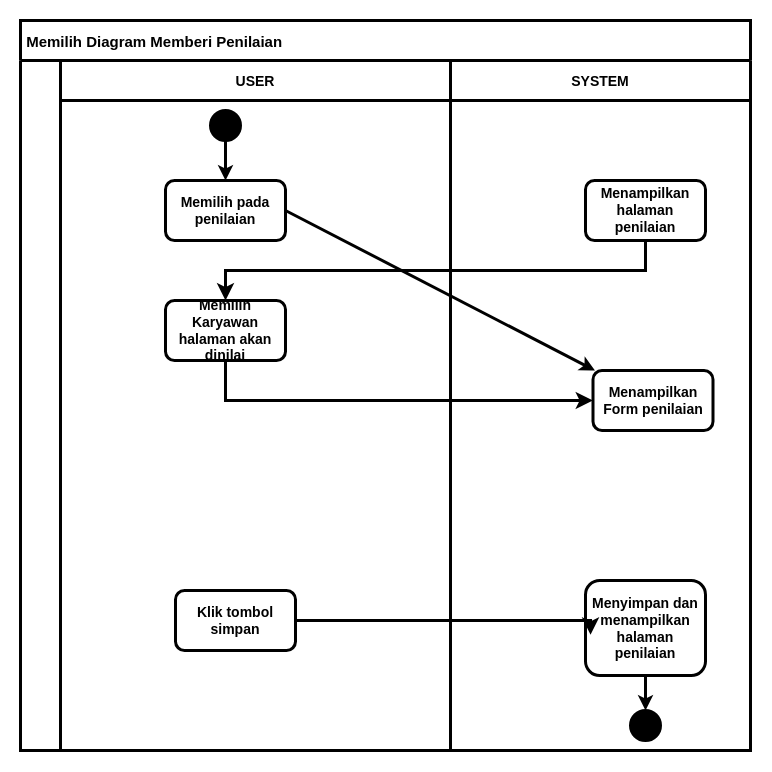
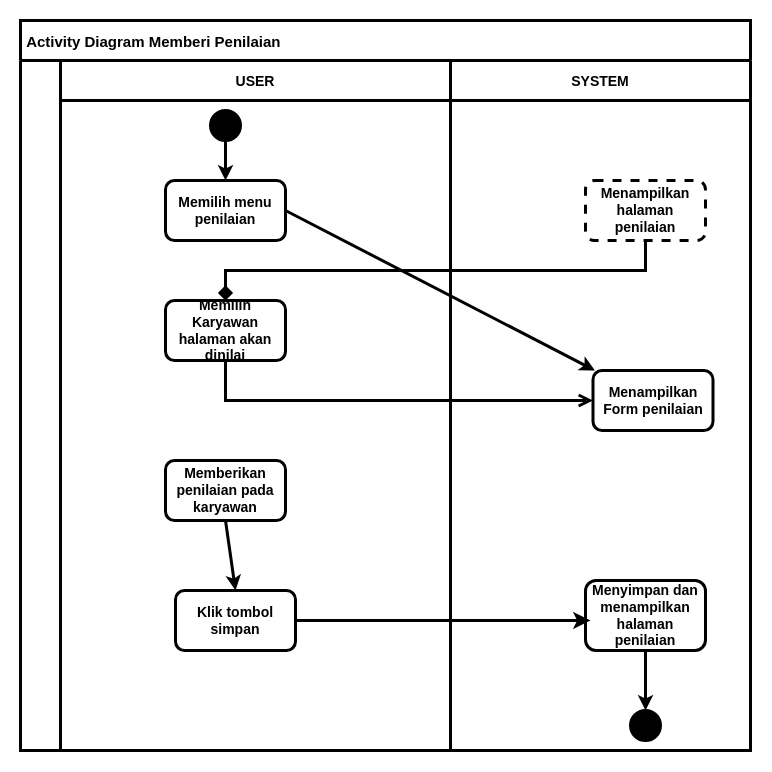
(139, 42) -> (145, 42)
(226, 211) -> (226, 211)
(646, 211) -> (646, 211)
(226, 286) -> (226, 285)
(579, 401) -> (580, 401)
none -> (226, 491)
none -> (230, 551)
(646, 628) -> (646, 616)
